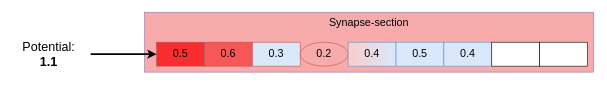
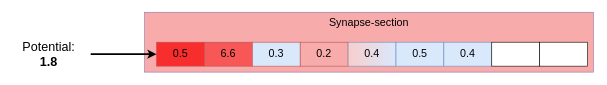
(48, 54) -> (48, 54)
(228, 54) -> (228, 54)
(324, 54) -> (324, 54)
